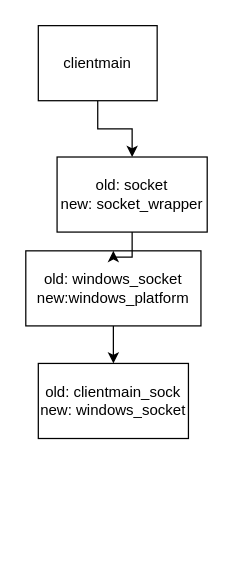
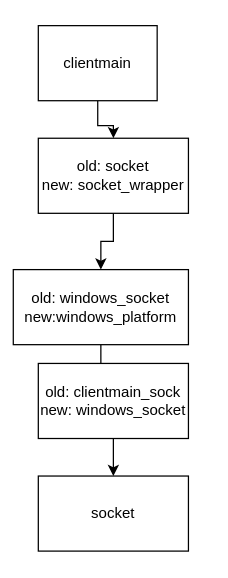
(132, 194) -> (113, 176)
(113, 288) -> (101, 307)
none -> (113, 461)
none -> (113, 513)
